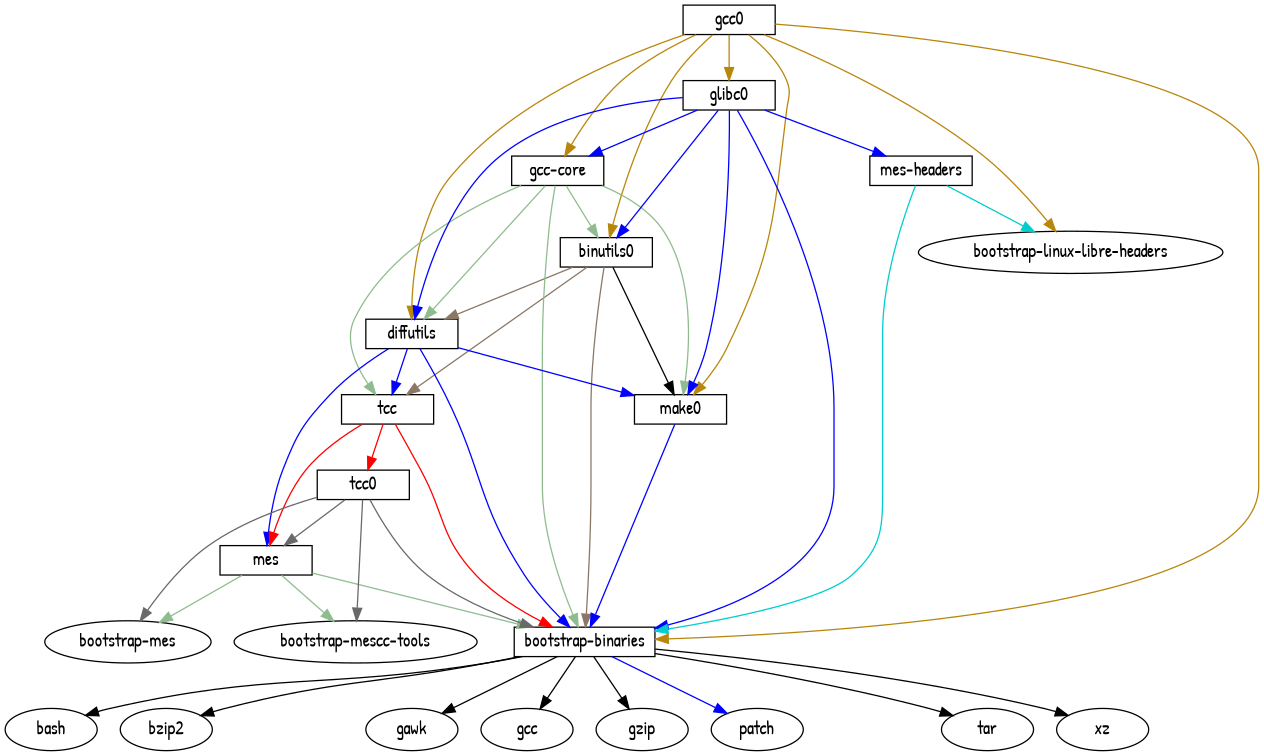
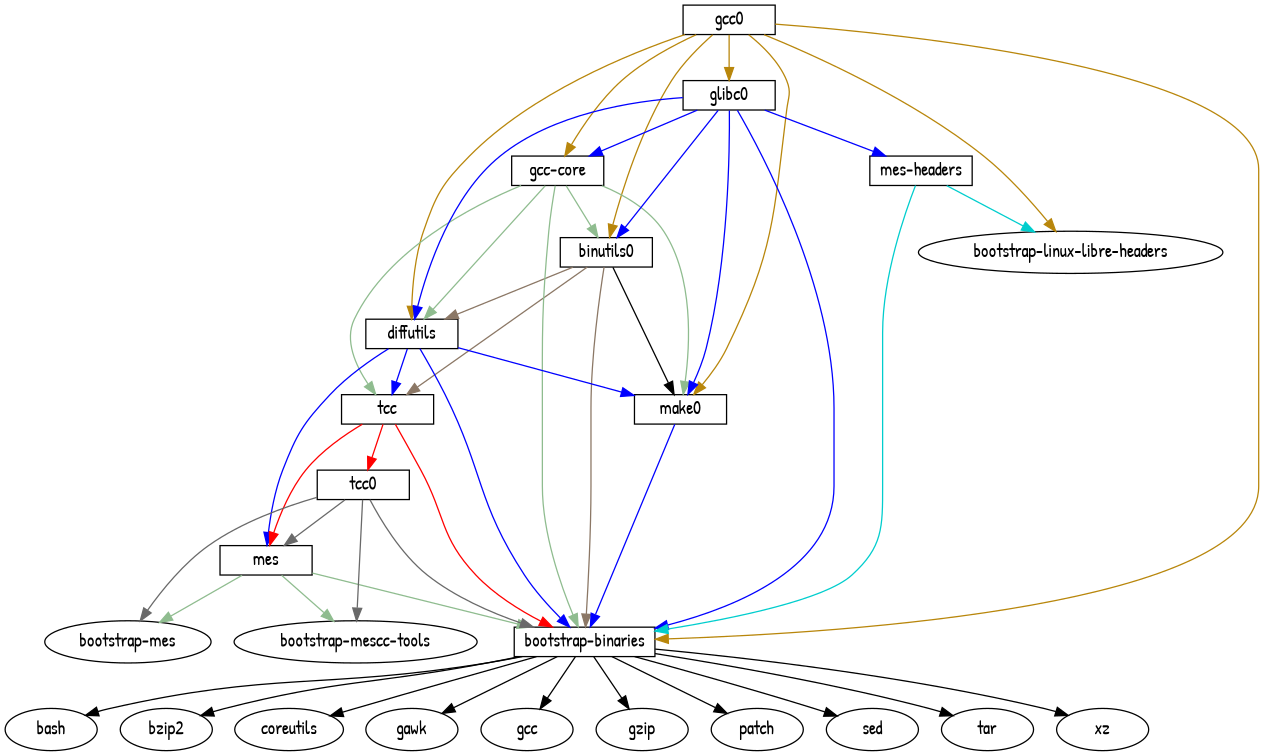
(664, 682) -> (664, 682)
none -> (289, 730)
none -> (872, 730)
